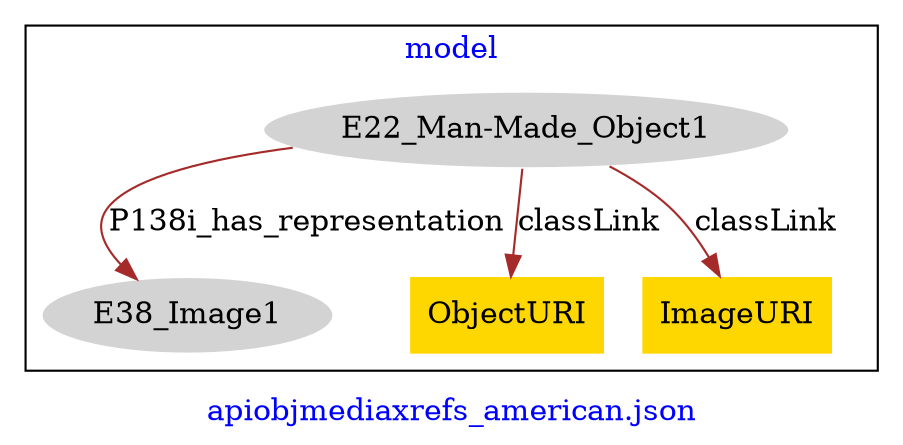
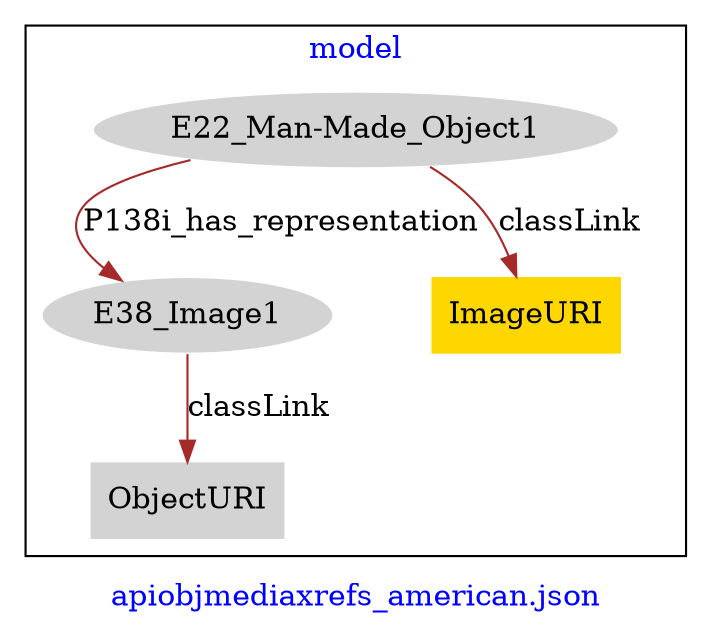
(518, 212) -> (187, 397)
(507, 315) -> (187, 501)
